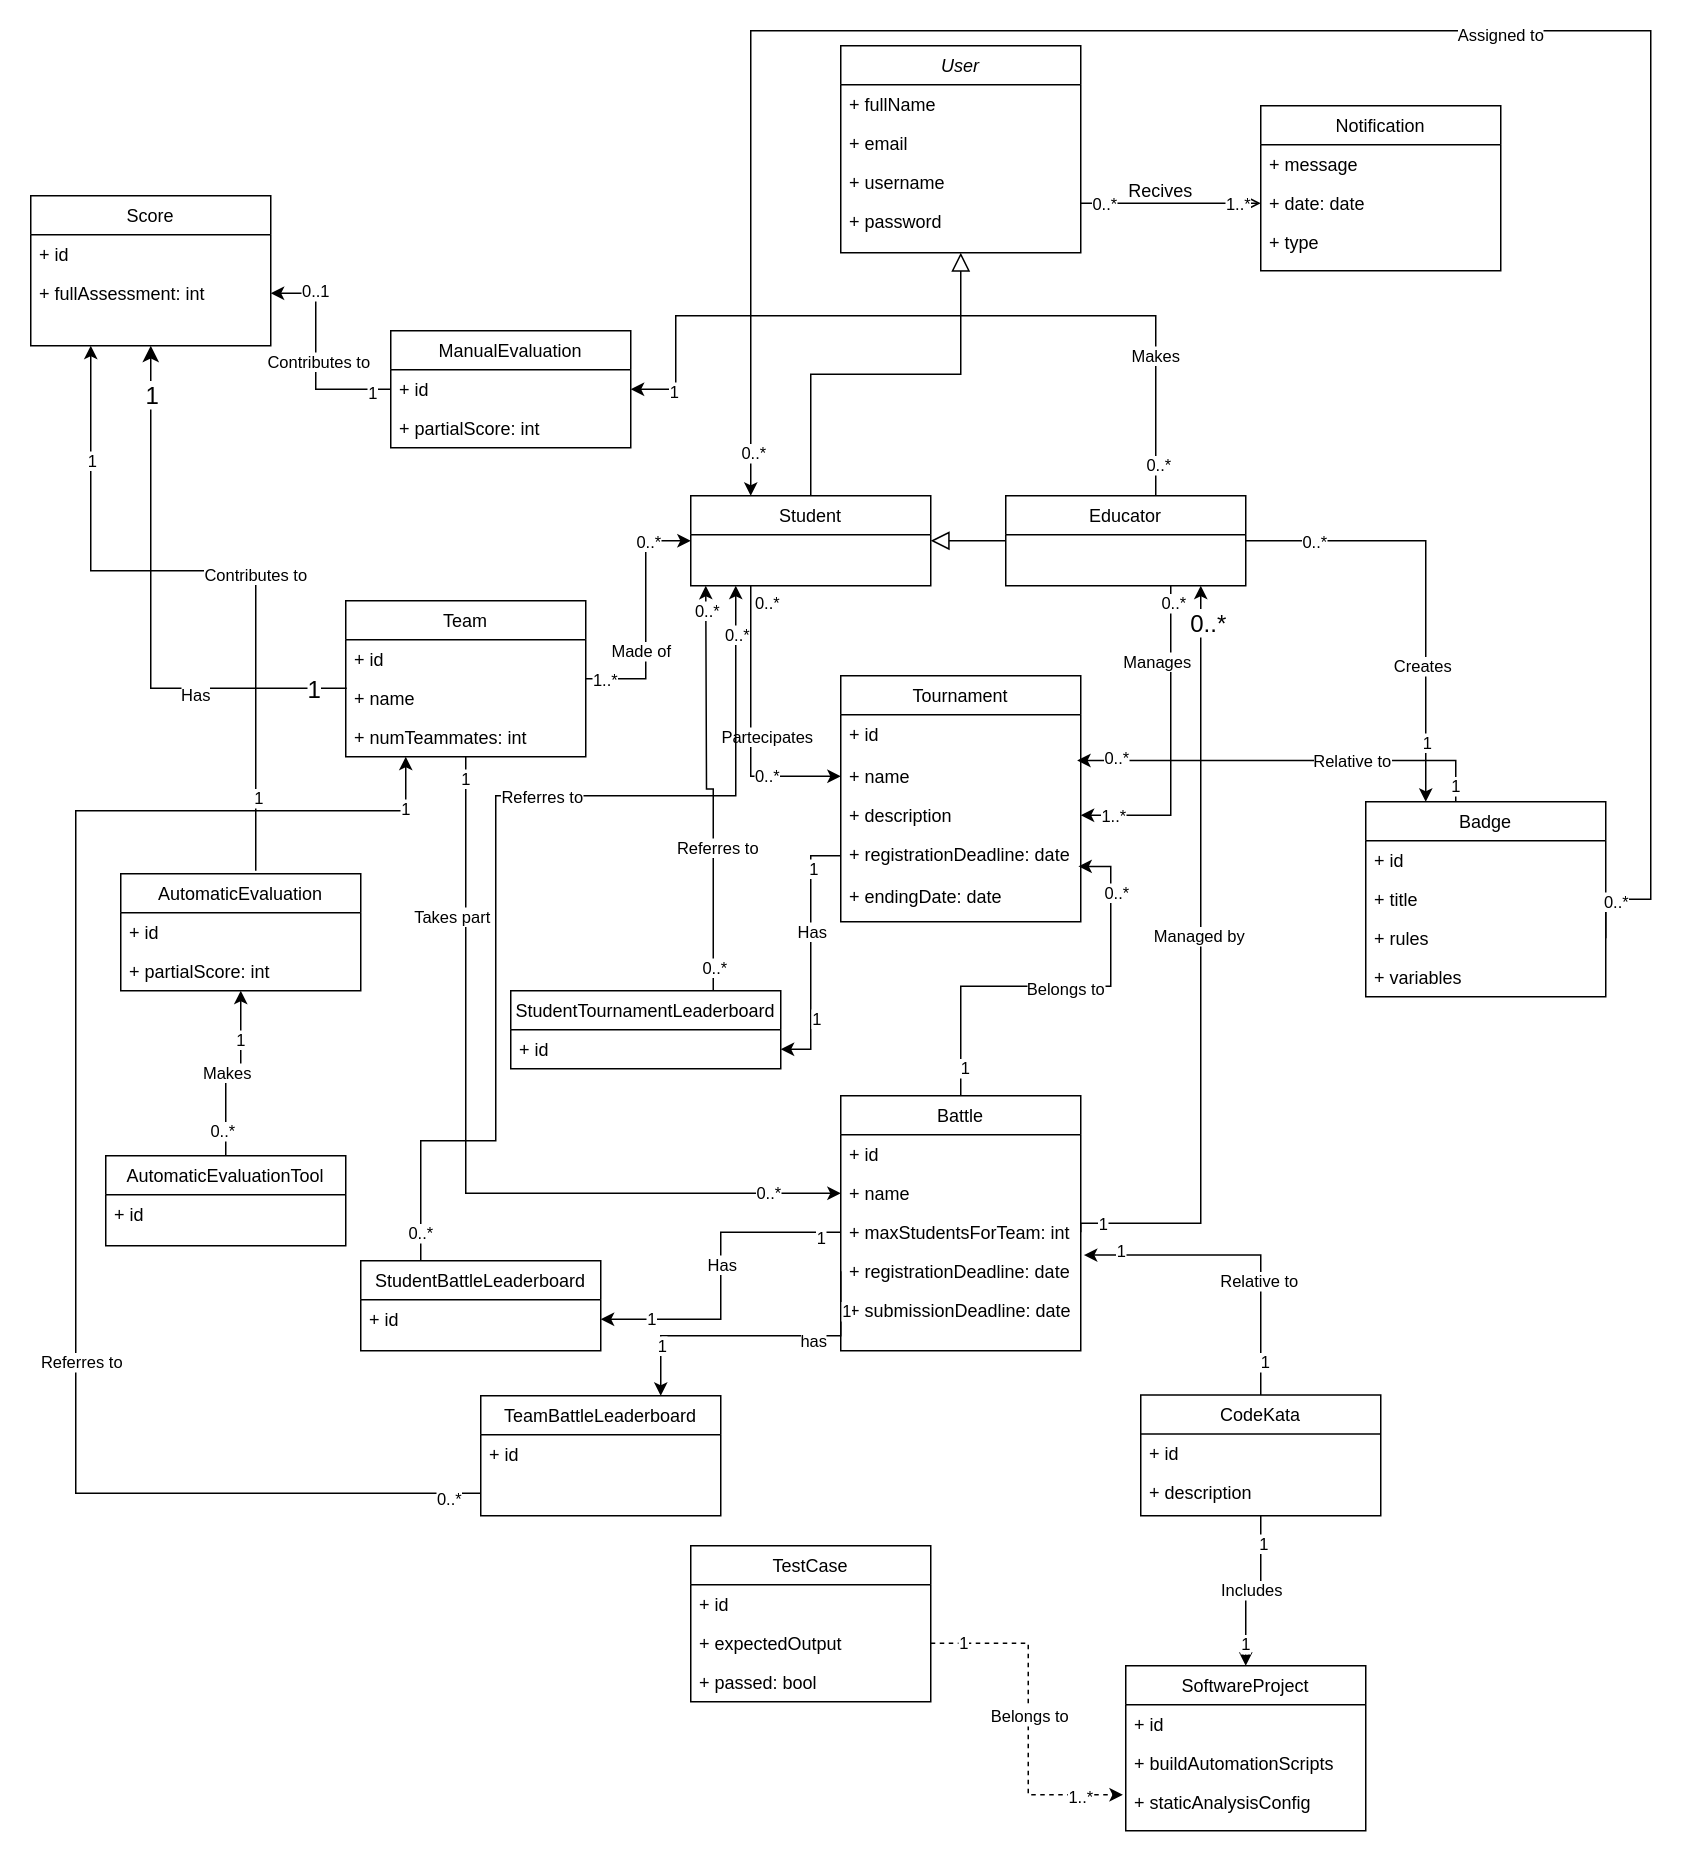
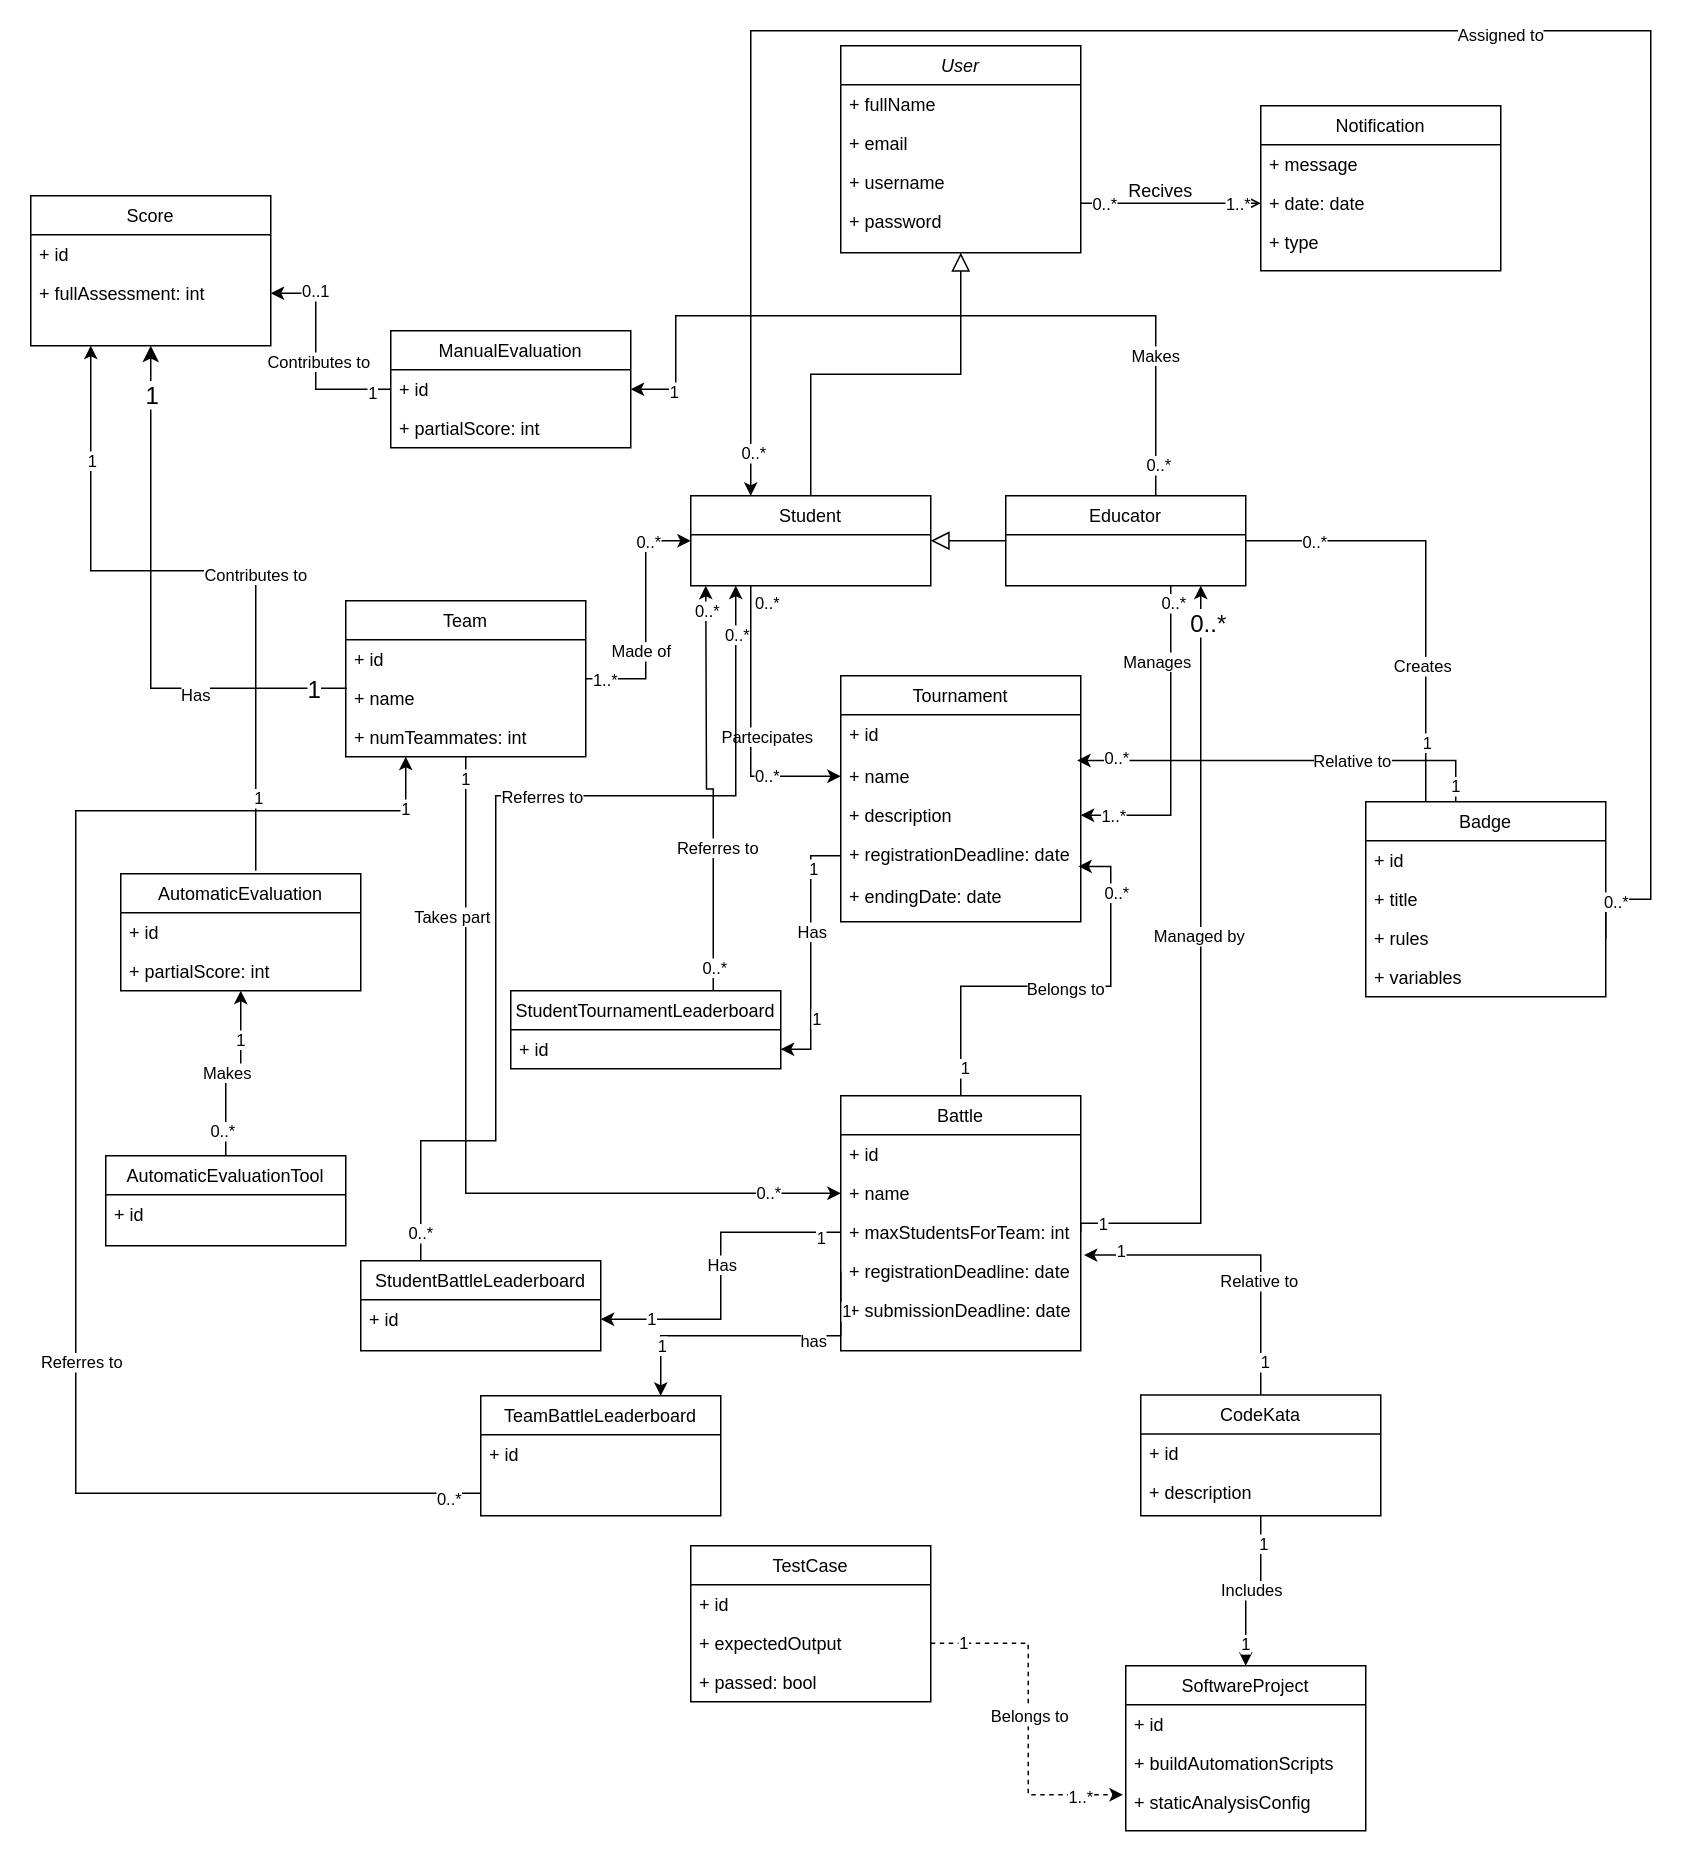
(1426, 790) -> (1426, 794)
